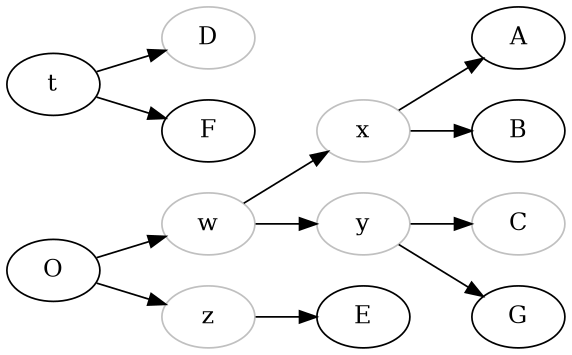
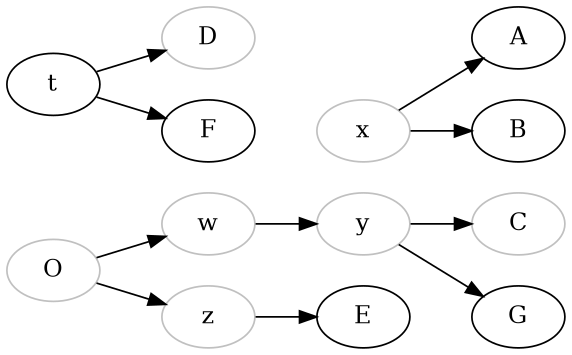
(278, 182) -> none
(53, 270) -> (53, 270)
